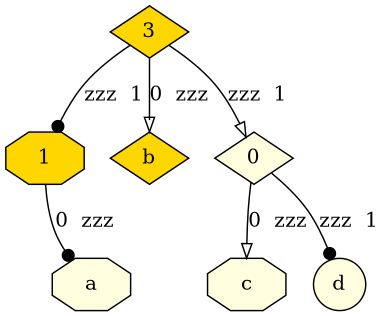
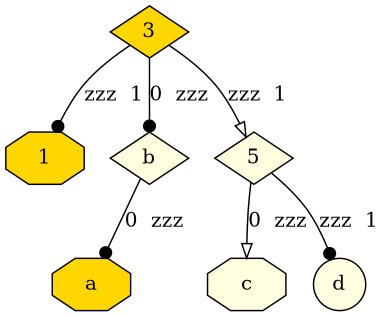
(149, 89) -> (149, 89)
(149, 158) -> (149, 158)
(254, 158) -> (254, 158)
(51, 219) -> (124, 213)
(91, 284) -> (91, 284)
